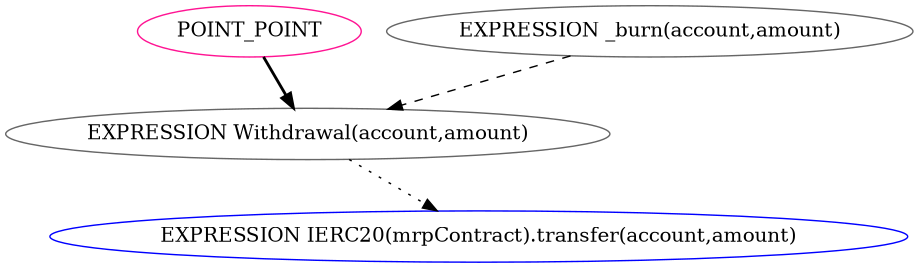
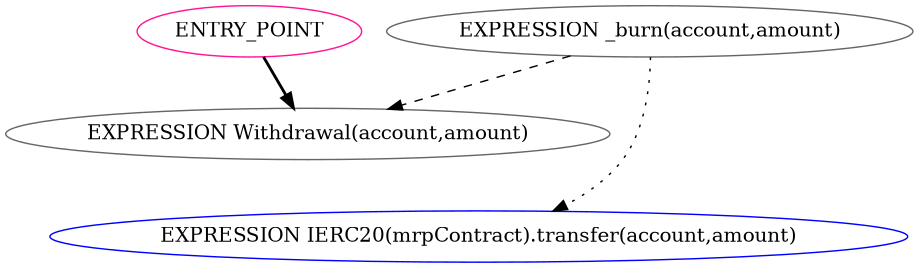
(249, 31) -> (249, 31)
(387, 182) -> (632, 145)
